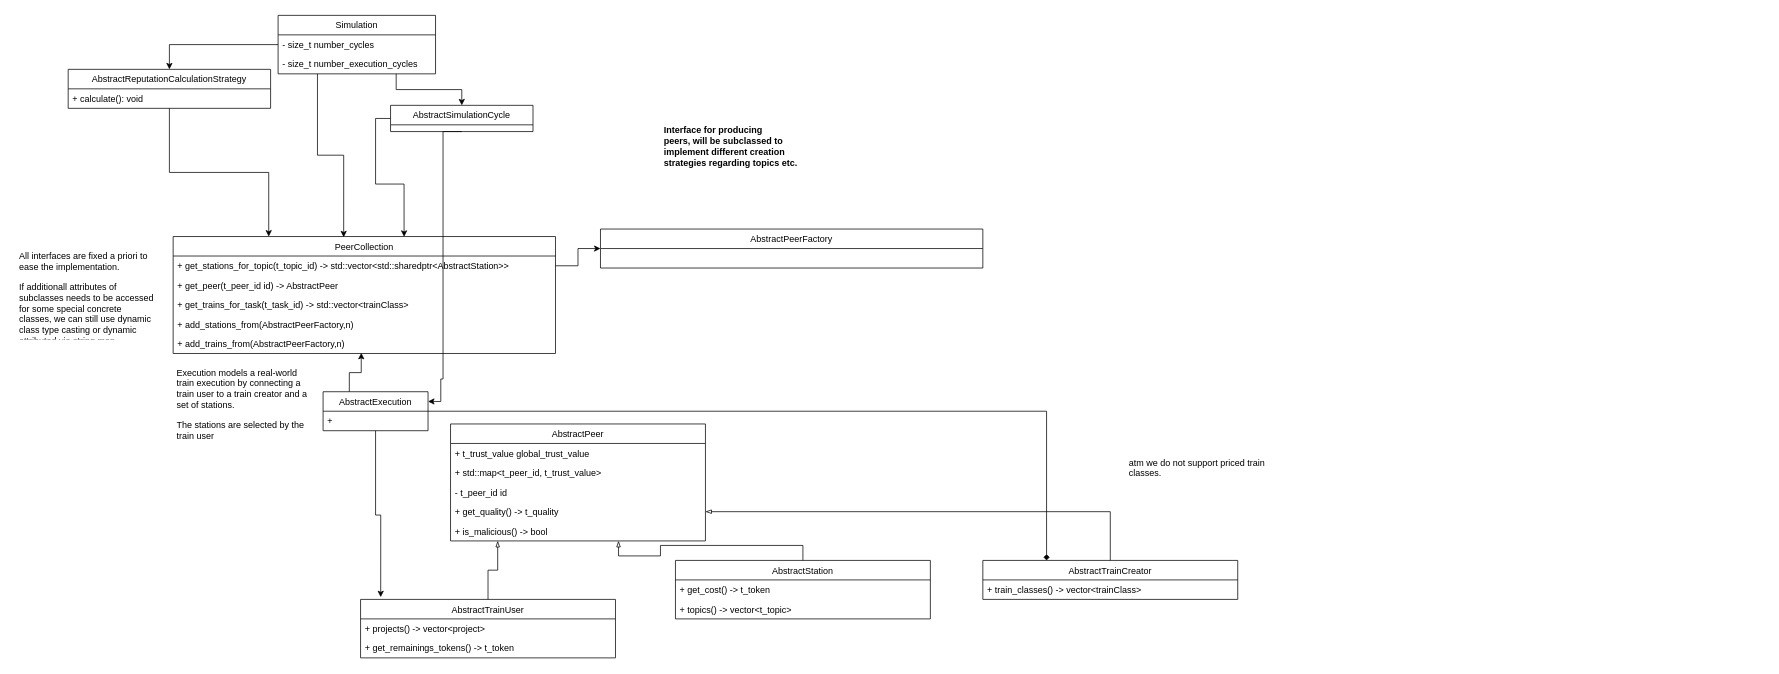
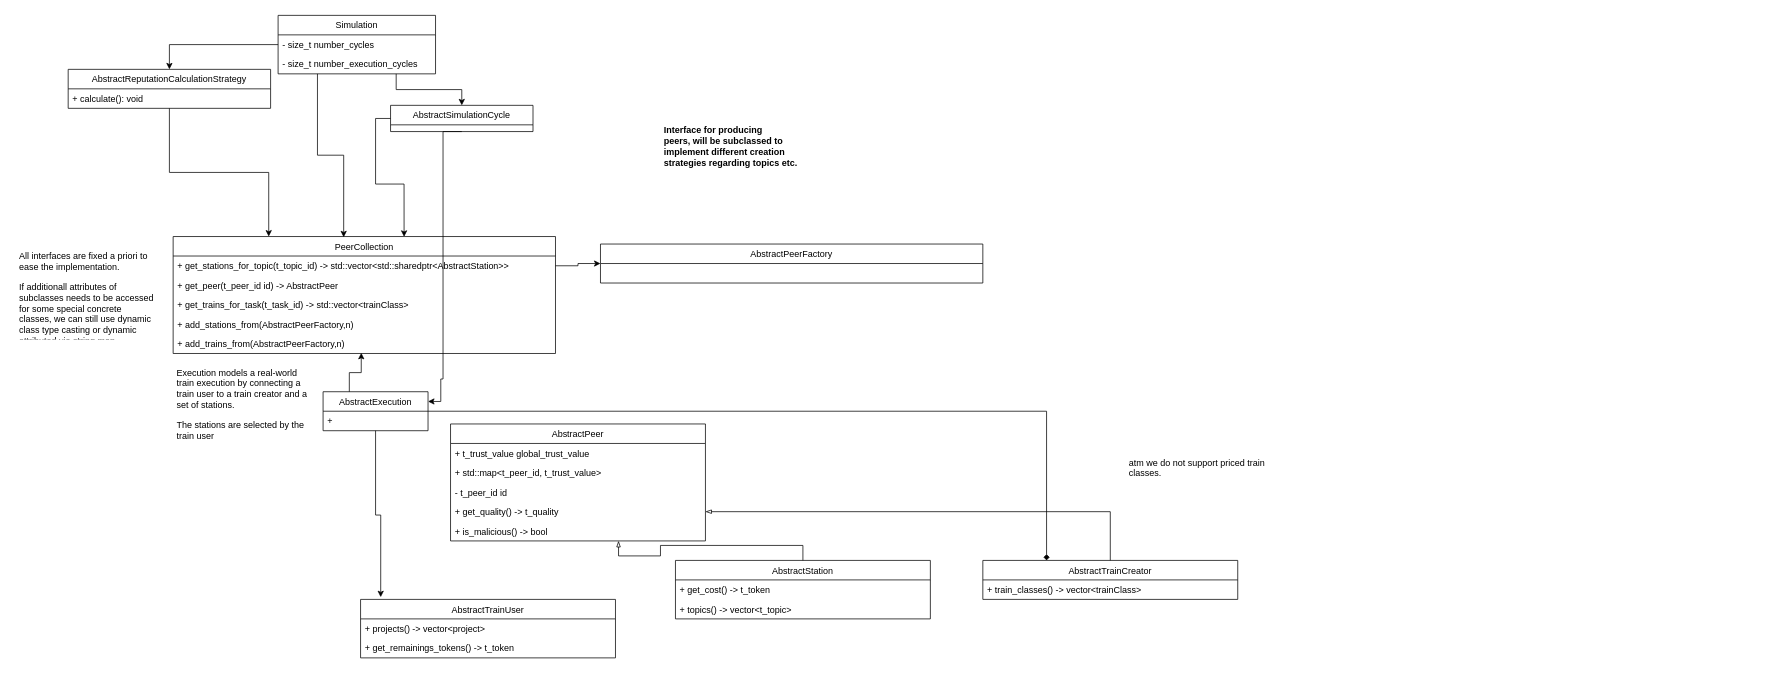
(792, 249) -> (792, 264)
(491, 570) -> none
